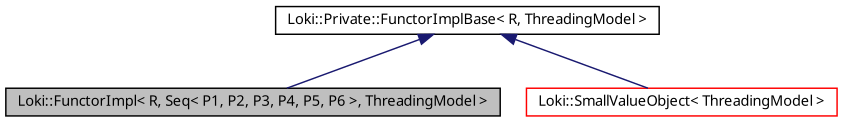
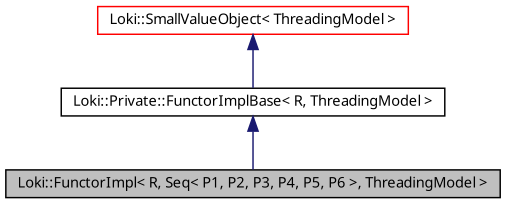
(582, 64) -> (253, 69)
